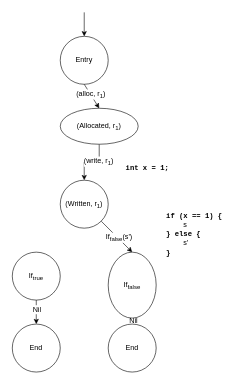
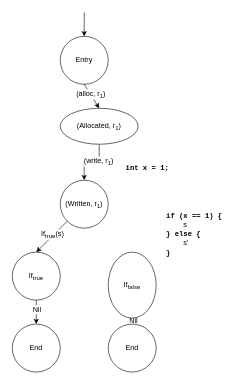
none -> (55, 234)
(115, 235) -> none
